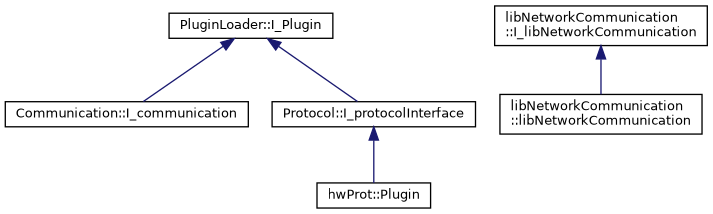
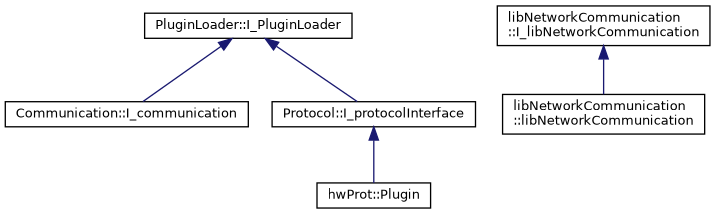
(251, 26) -> (248, 26)
